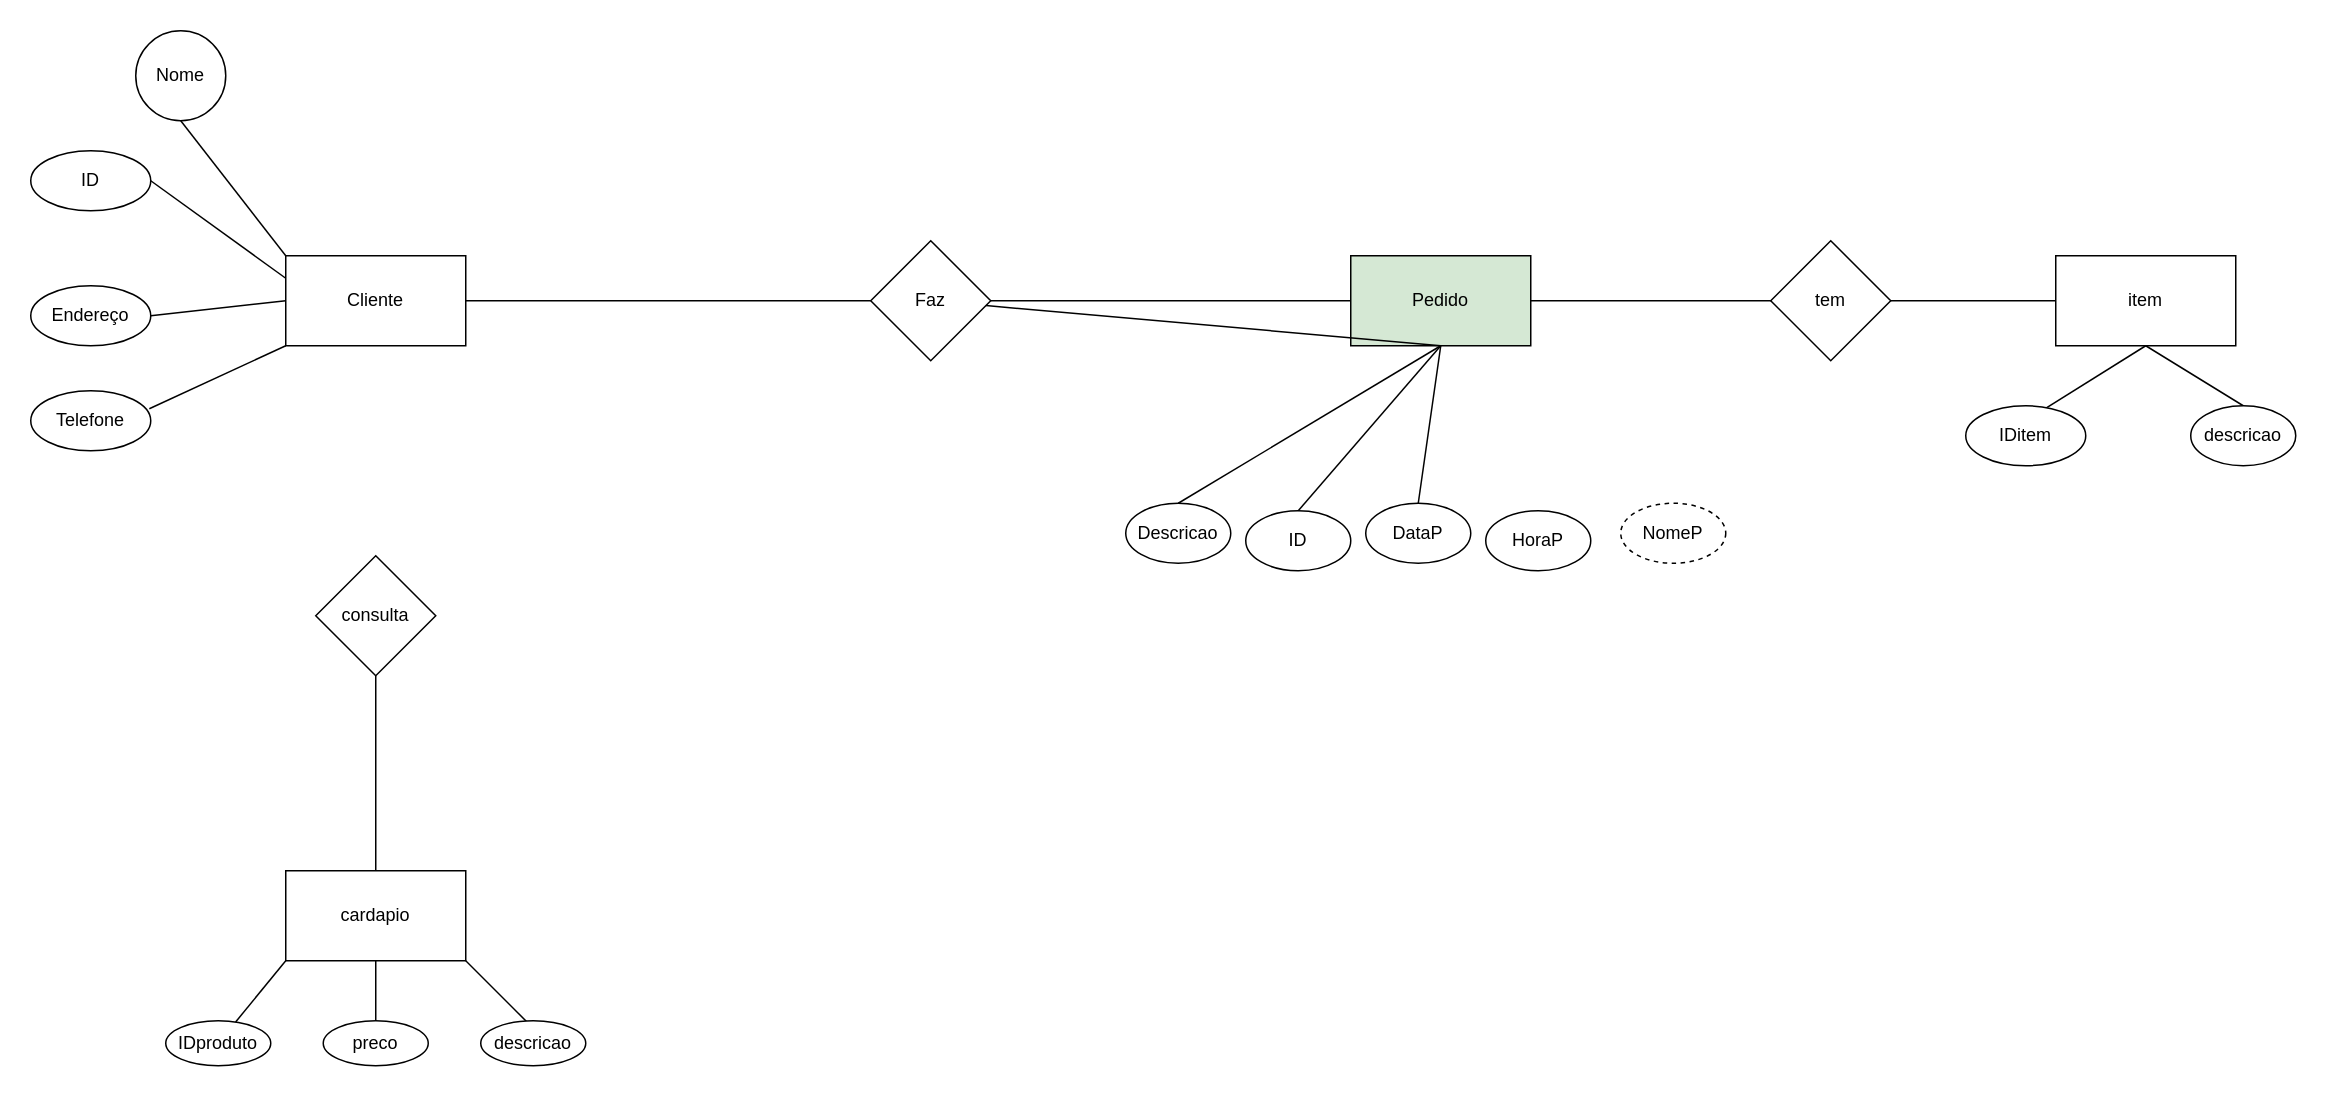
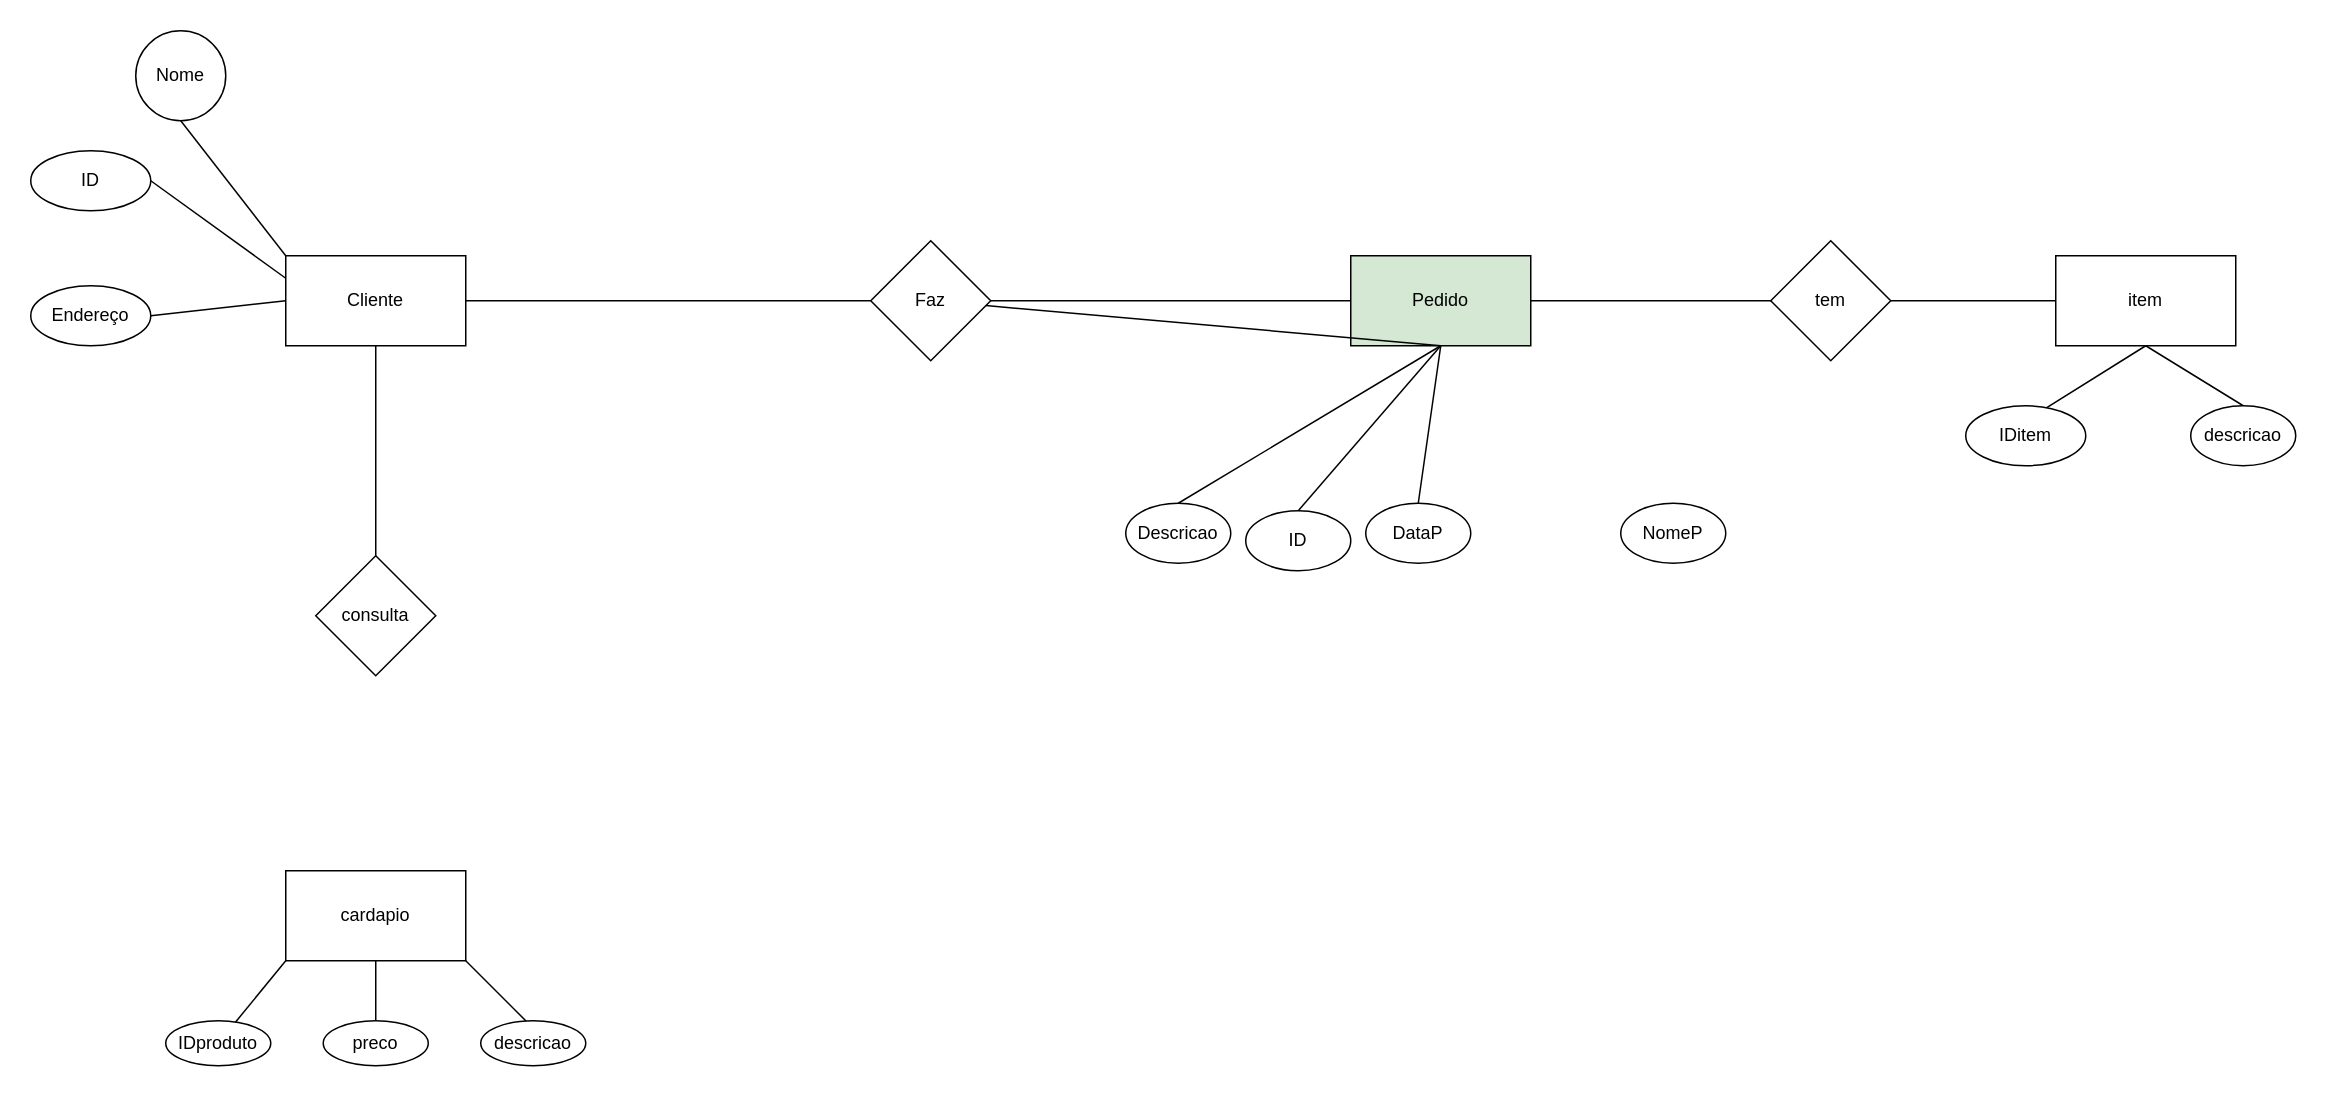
(218, 377) -> none
(91, 421) -> none
none -> (376, 451)
(1673, 533) -> (1673, 533)
(1538, 541) -> none
(376, 774) -> none
